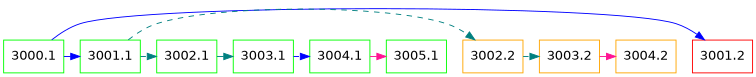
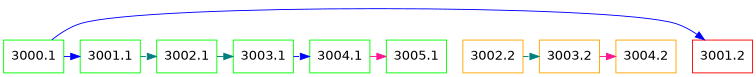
(297, 9) -> none
